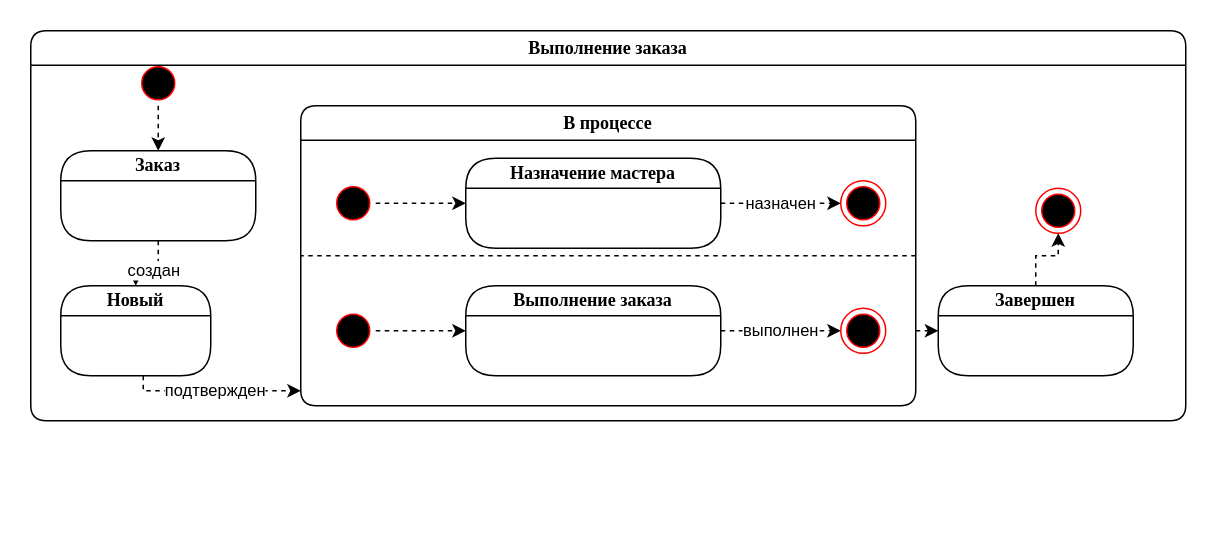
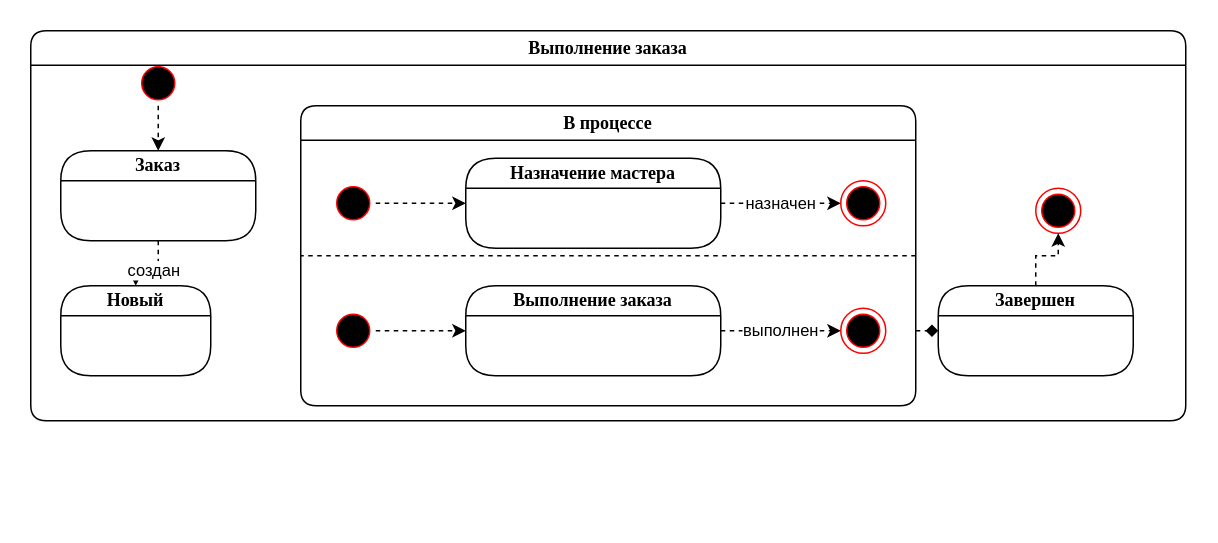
(929, 331) -> (929, 331)
(211, 391) -> none
